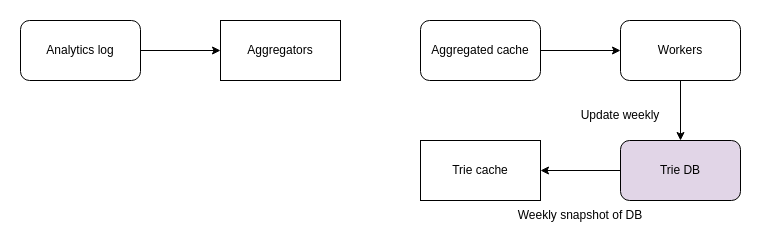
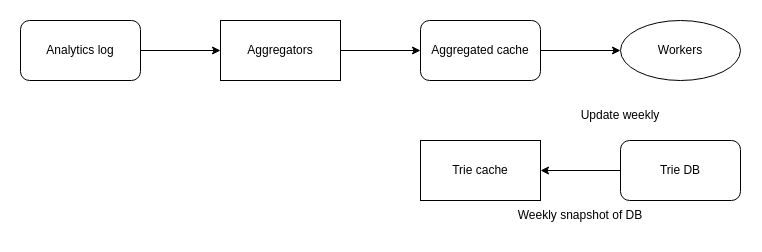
none -> (377, 51)
(681, 51) -> (681, 51)
(681, 107) -> none
(681, 171) -> (681, 171)
